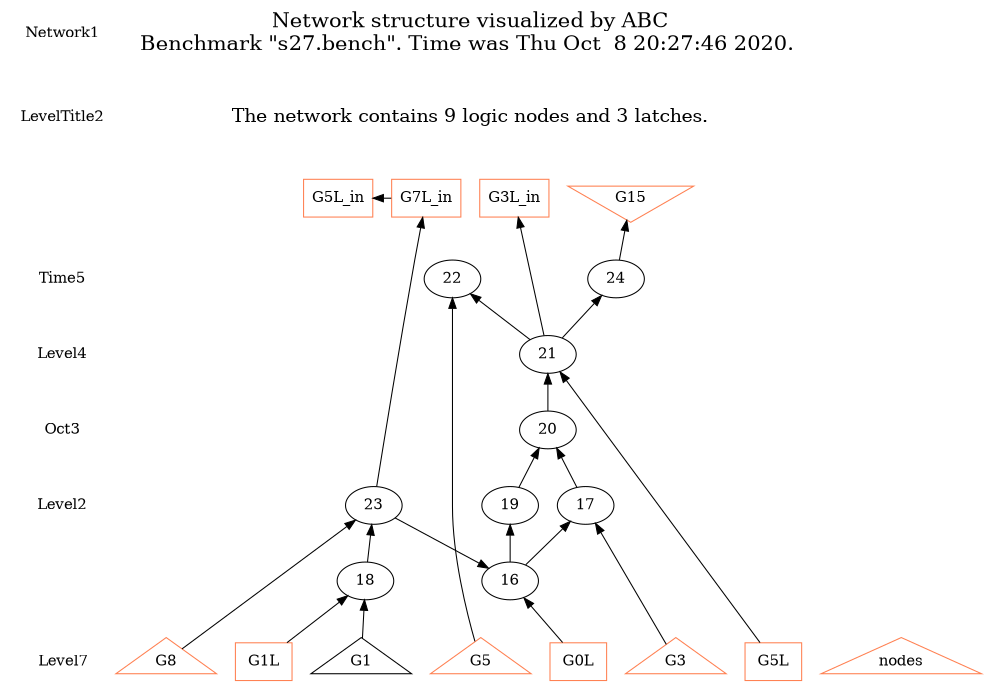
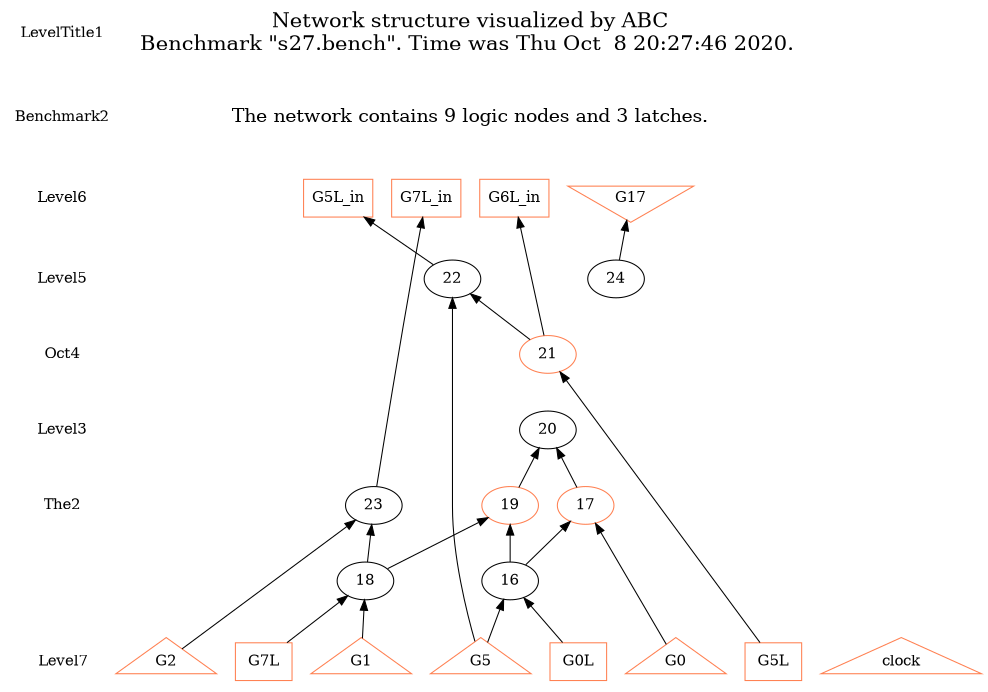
(62, 34) -> (62, 34)
(62, 117) -> (62, 117)
none -> (62, 198)
(387, 198) -> (403, 244)
(514, 198) -> (514, 198)
(631, 198) -> (631, 198)
(62, 279) -> (62, 279)
(578, 321) -> none
(62, 354) -> (62, 354)
(548, 354) -> (548, 354)
(548, 398) -> none
(62, 430) -> (62, 430)
(62, 505) -> (62, 505)
(510, 505) -> (510, 505)
(586, 505) -> (586, 505)
(437, 541) -> (494, 626)
none -> (433, 546)
(166, 662) -> (166, 662)
(264, 662) -> (264, 662)
(361, 662) -> (361, 662)
(676, 662) -> (676, 662)
(901, 662) -> (901, 662)
